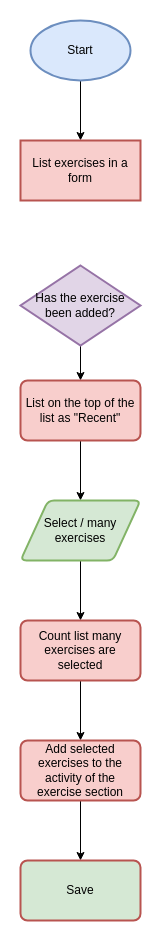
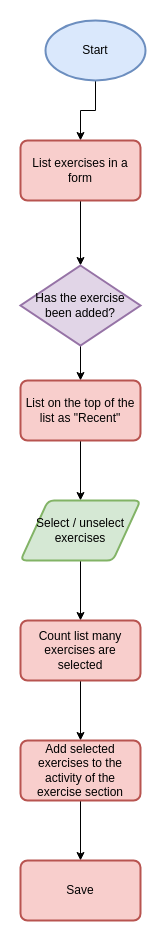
(81, 51) -> (96, 51)
(81, 171) -> (81, 171)
none -> (81, 230)
(81, 531) -> (81, 531)
(81, 891) -> (81, 891)
